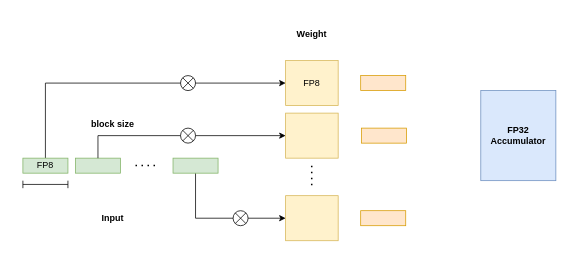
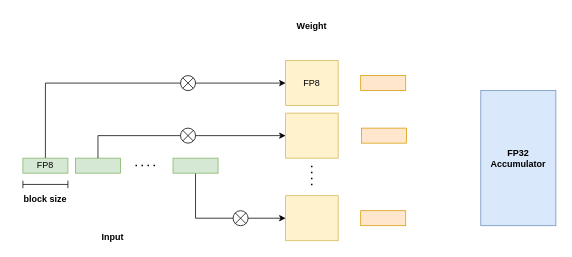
(312, 34) -> (312, 27)
(113, 124) -> (45, 199)
(518, 135) -> (518, 158)
(113, 218) -> (113, 237)
